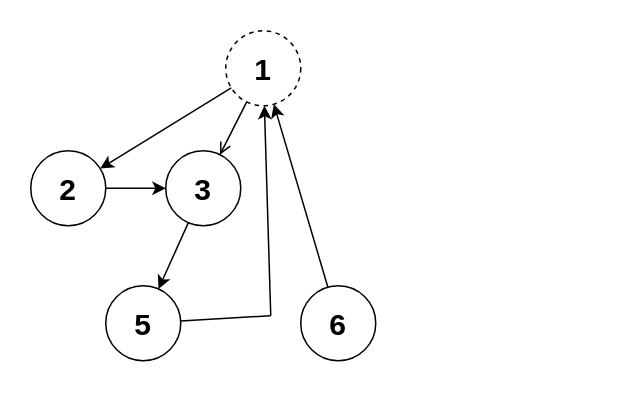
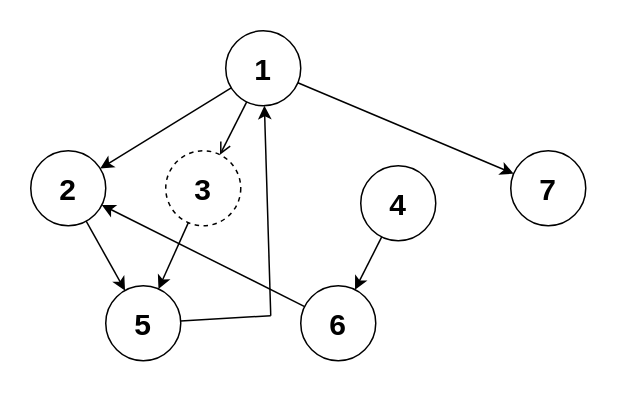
(263, 68) -> (263, 68)
none -> (401, 126)
(131, 188) -> (103, 251)
(203, 188) -> (203, 188)
none -> (548, 188)
(302, 201) -> (208, 258)
none -> (398, 203)
none -> (371, 259)
